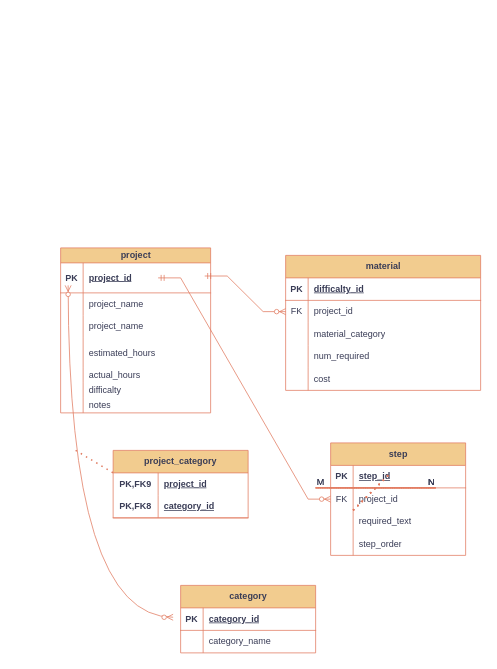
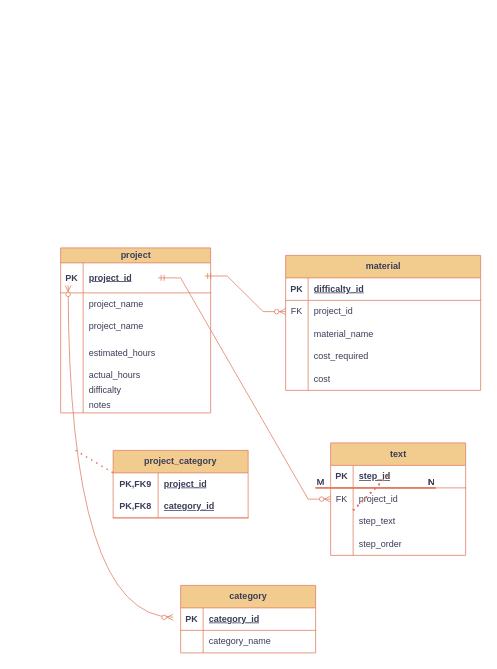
(354, 334) -> (344, 334)
(343, 357) -> (345, 357)
(398, 454) -> (398, 454)
(390, 522) -> (382, 522)
